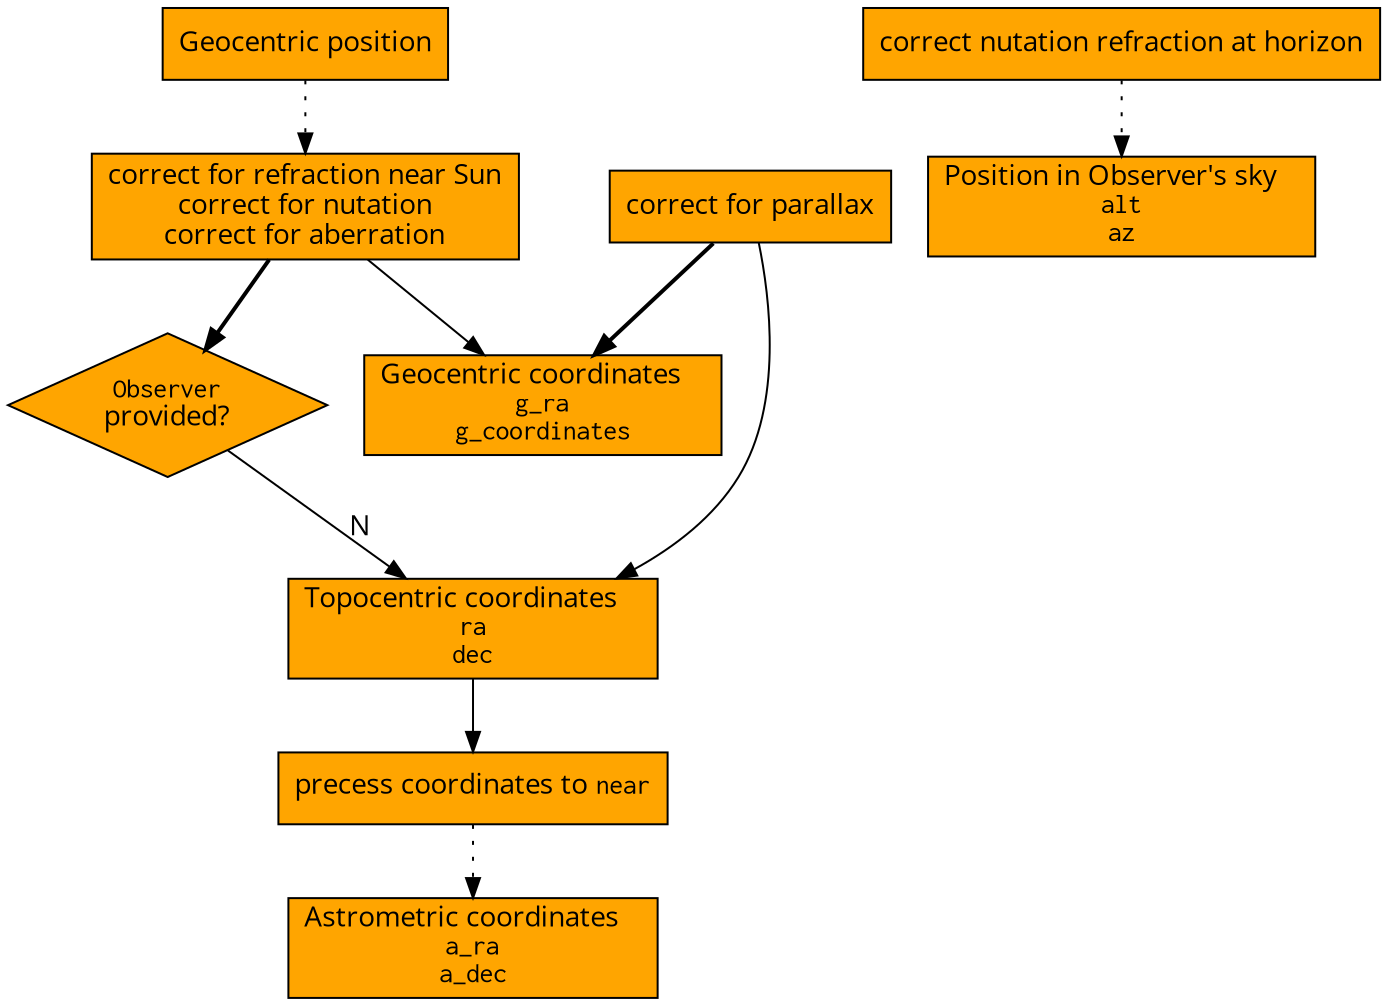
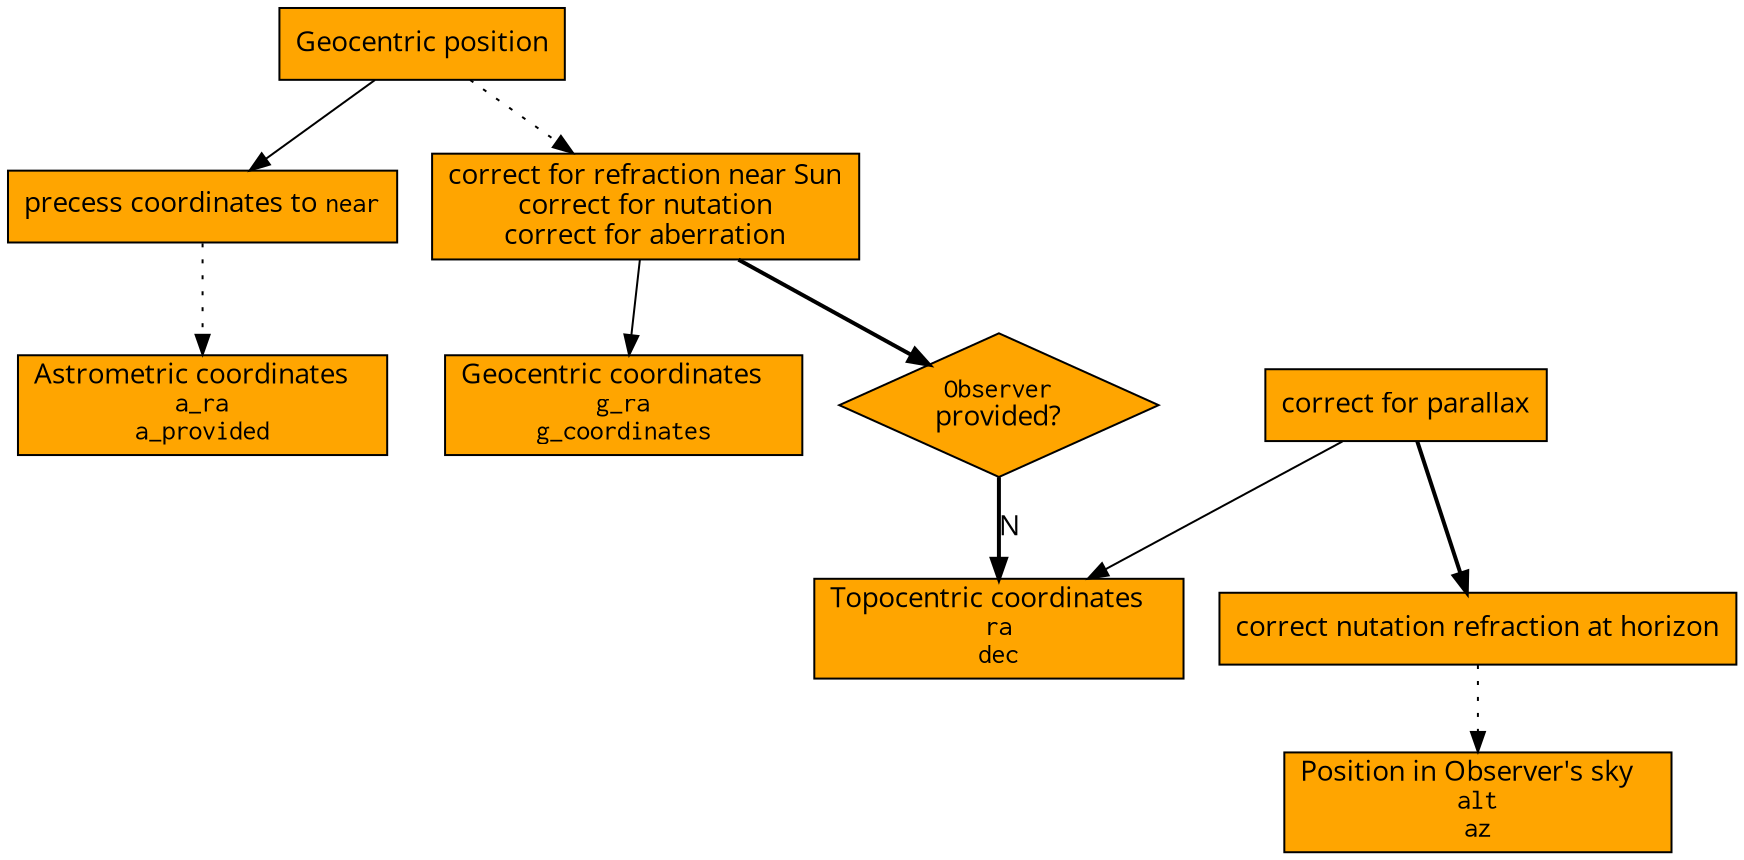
(662, 292) -> (1439, 507)
(309, 508) -> (999, 518)
(473, 705) -> (321, 119)
(473, 974) -> (203, 431)
